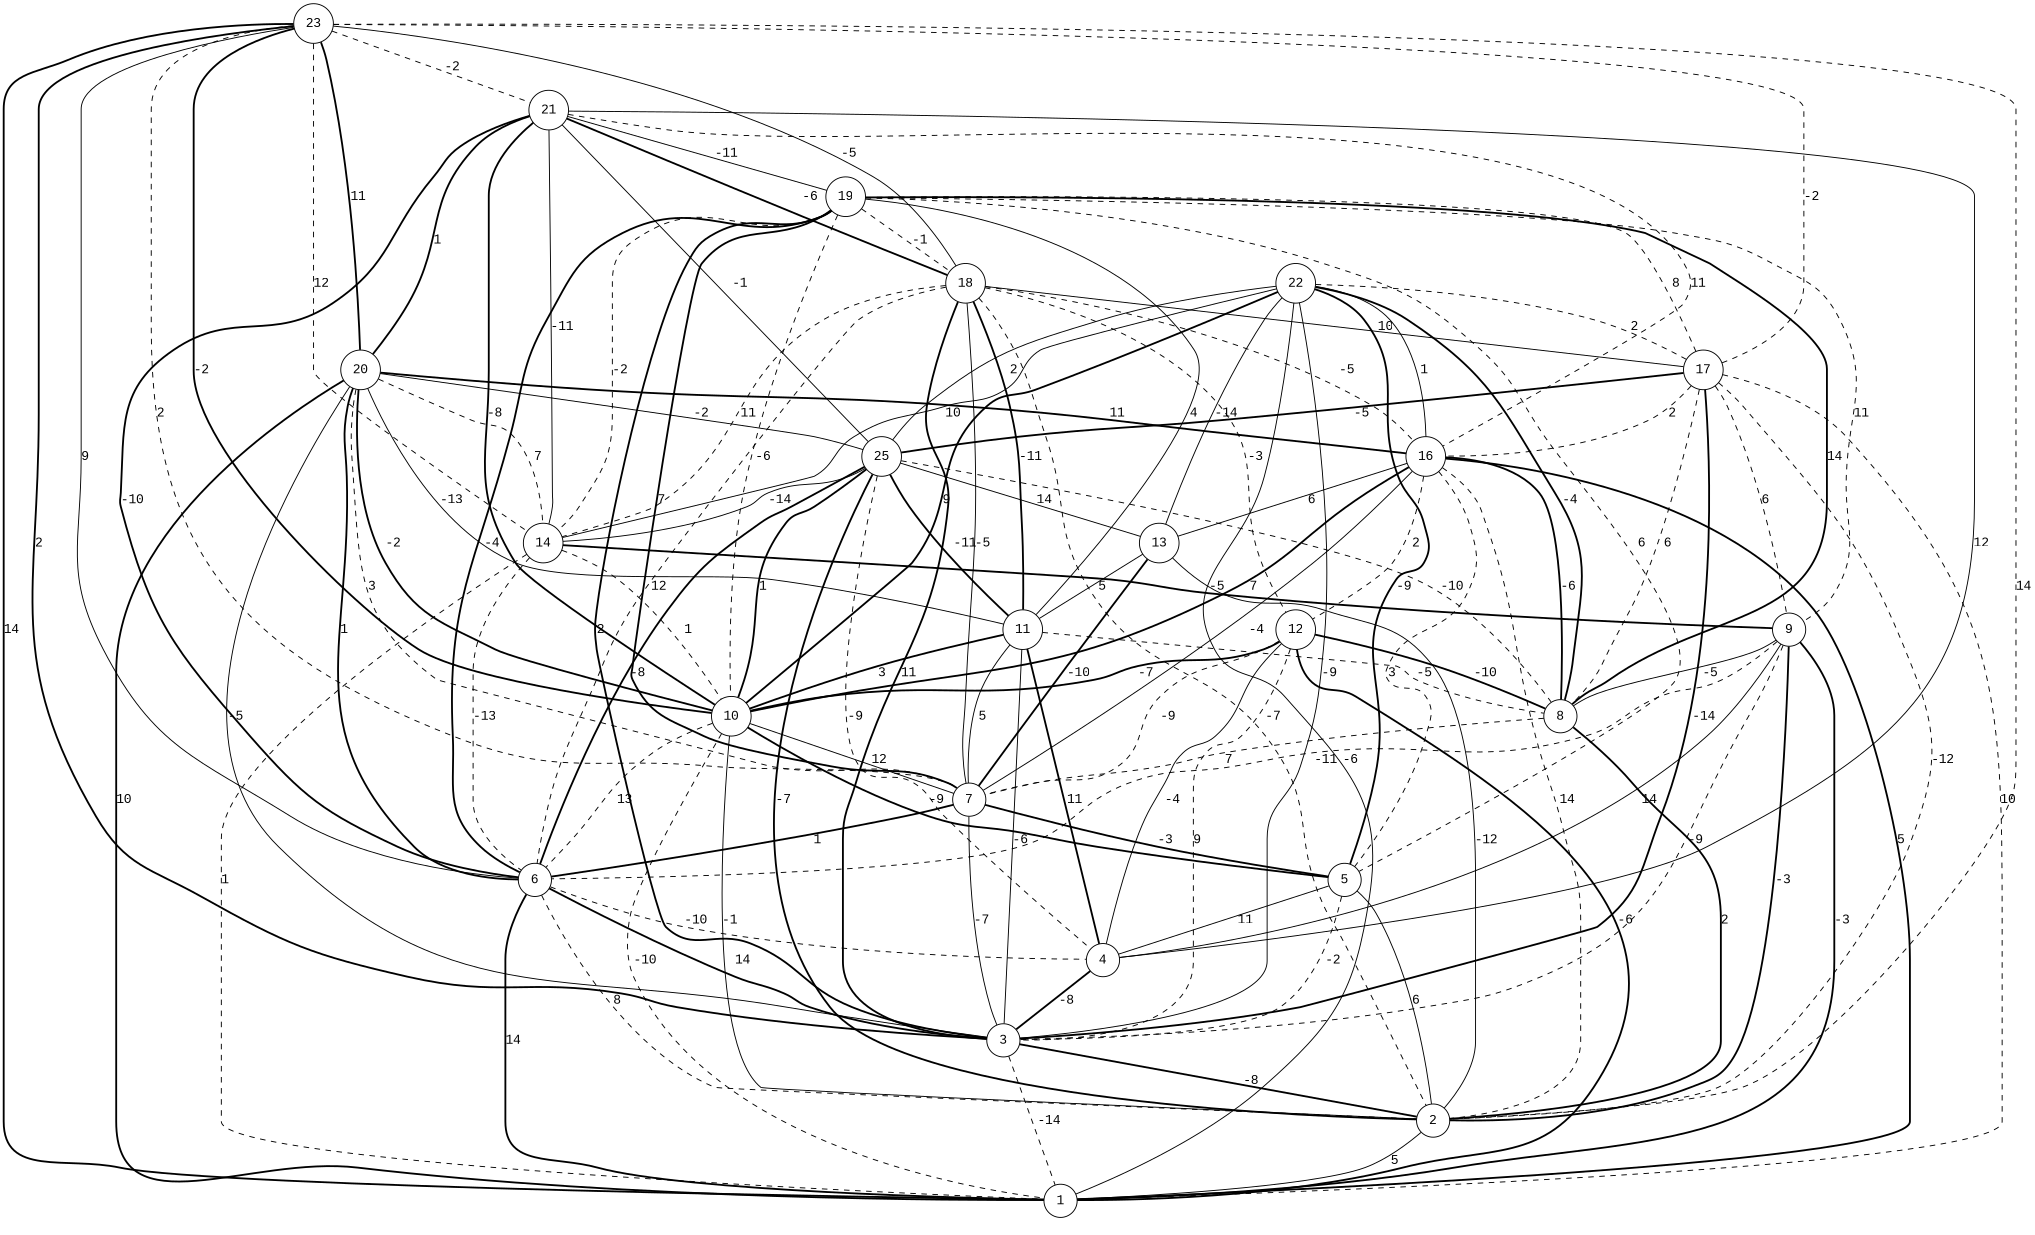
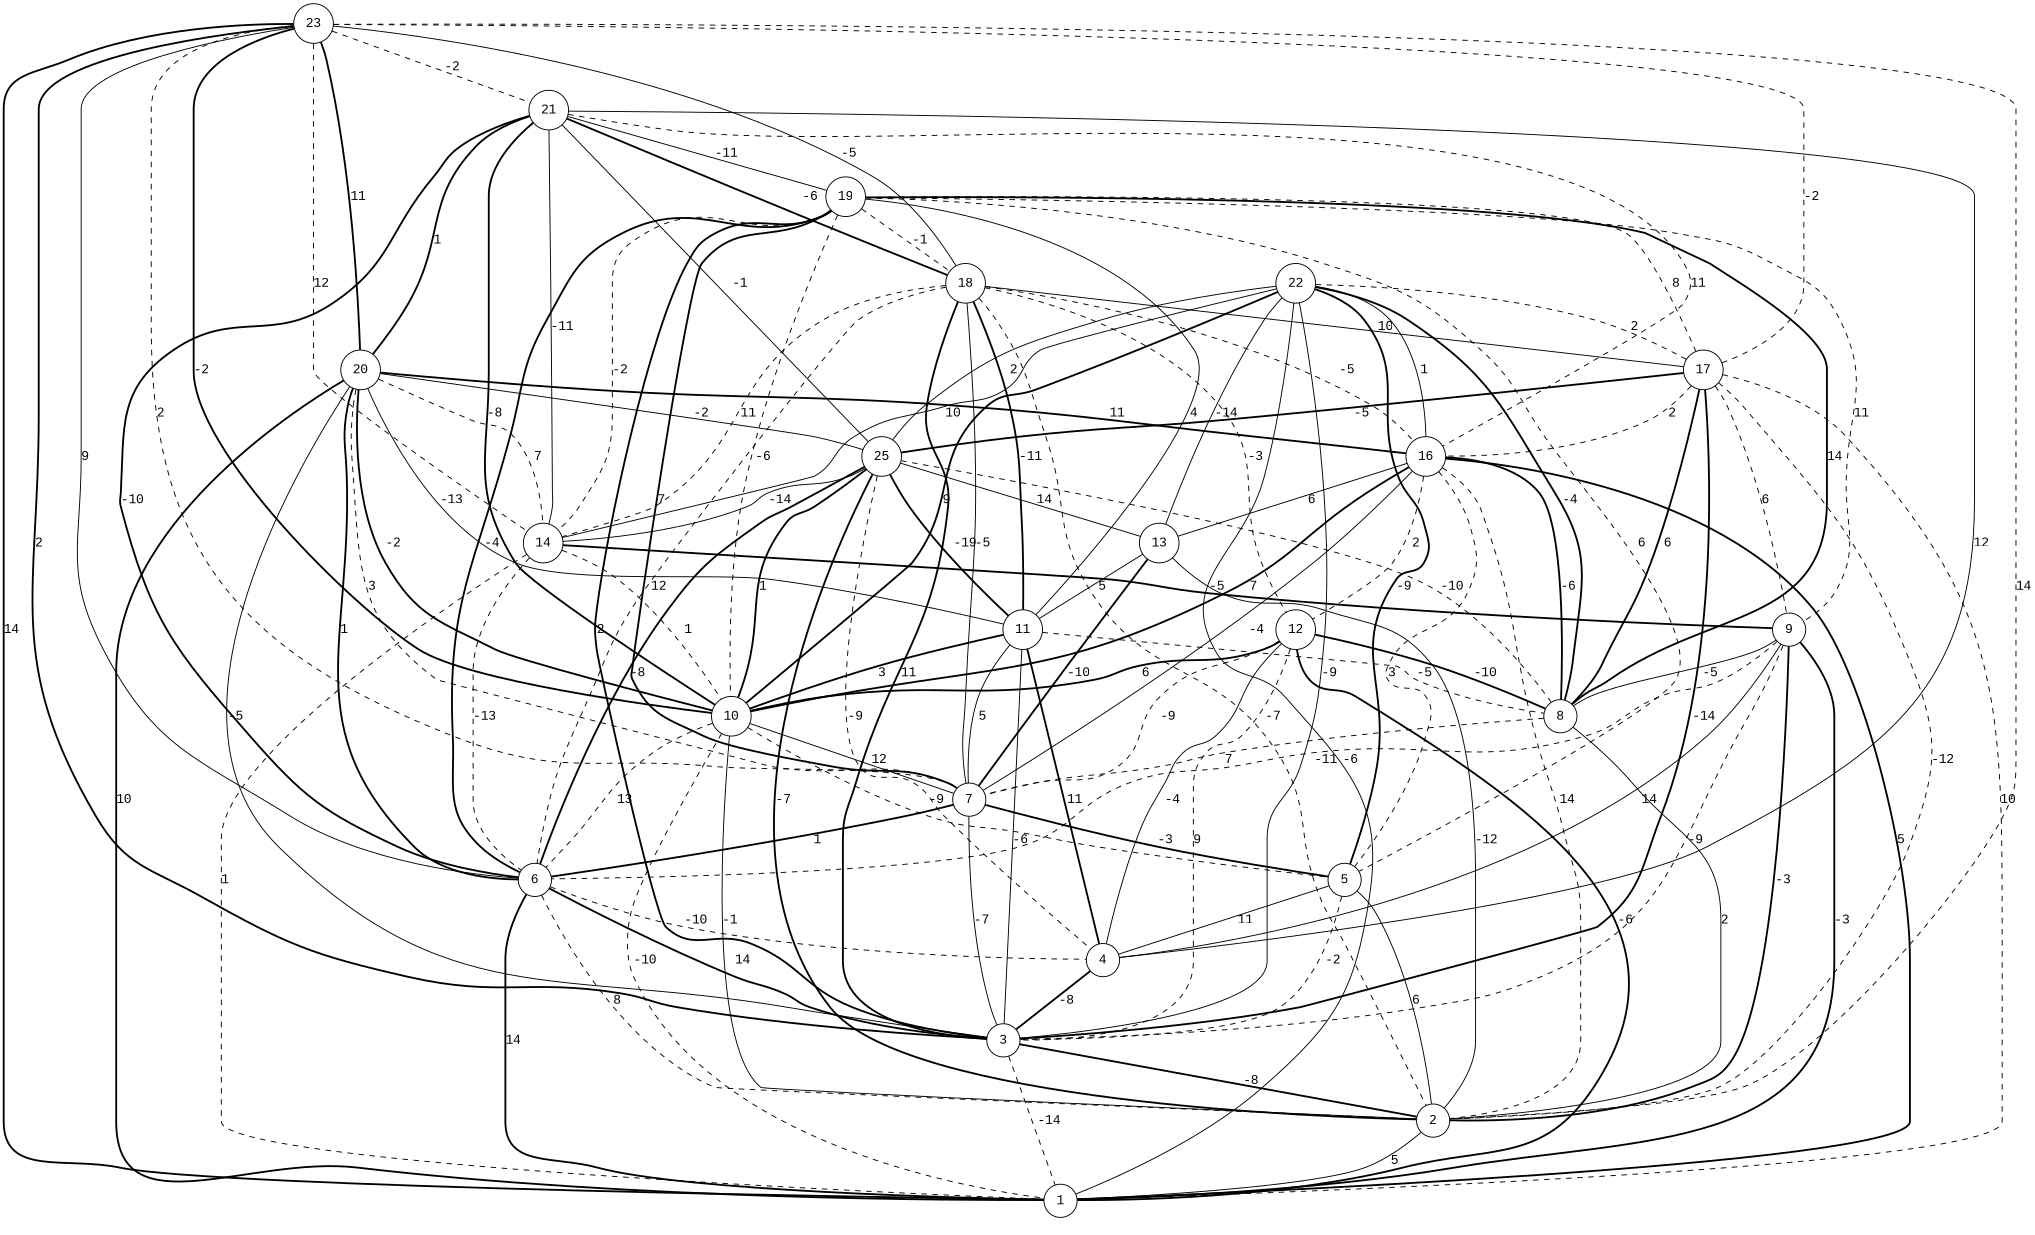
(965, 543) -> (965, 543)
(1654, 555) -> (1654, 555)
(1146, 673) -> (1146, 673)
(1028, 834) -> (1028, 834)
(1721, 1002) -> (1721, 1002)
